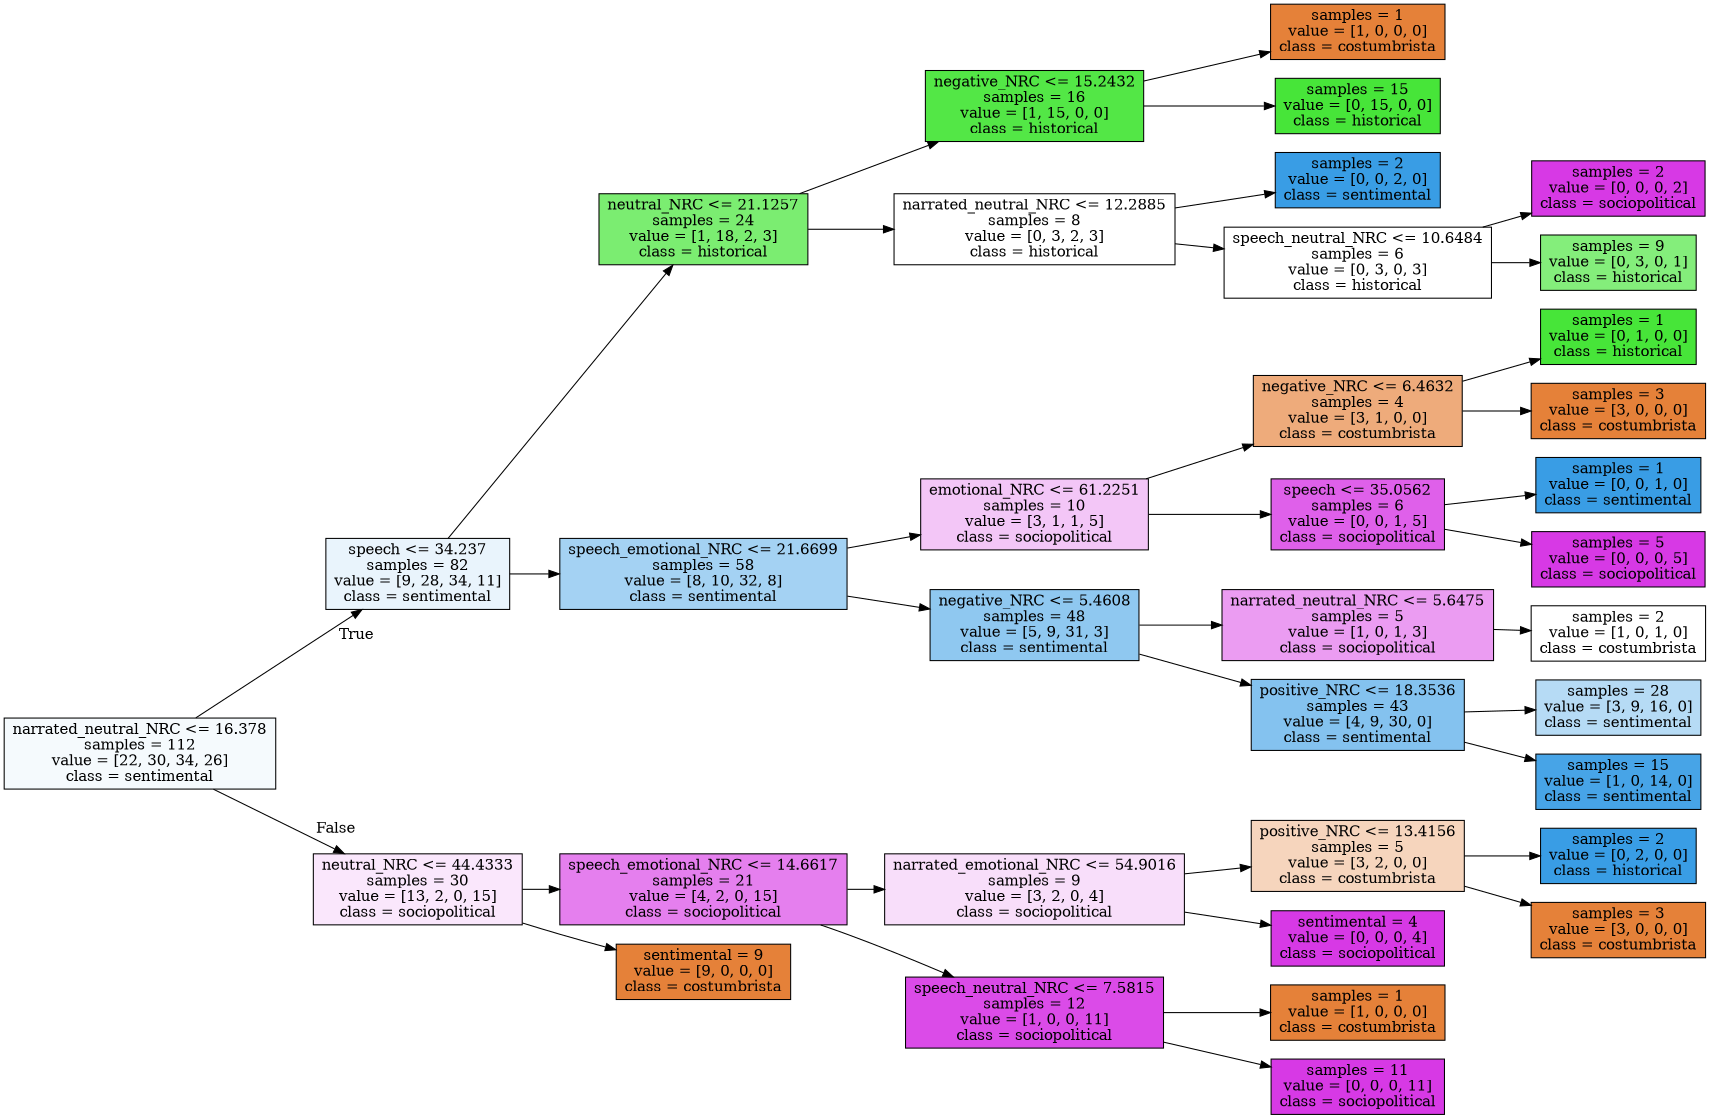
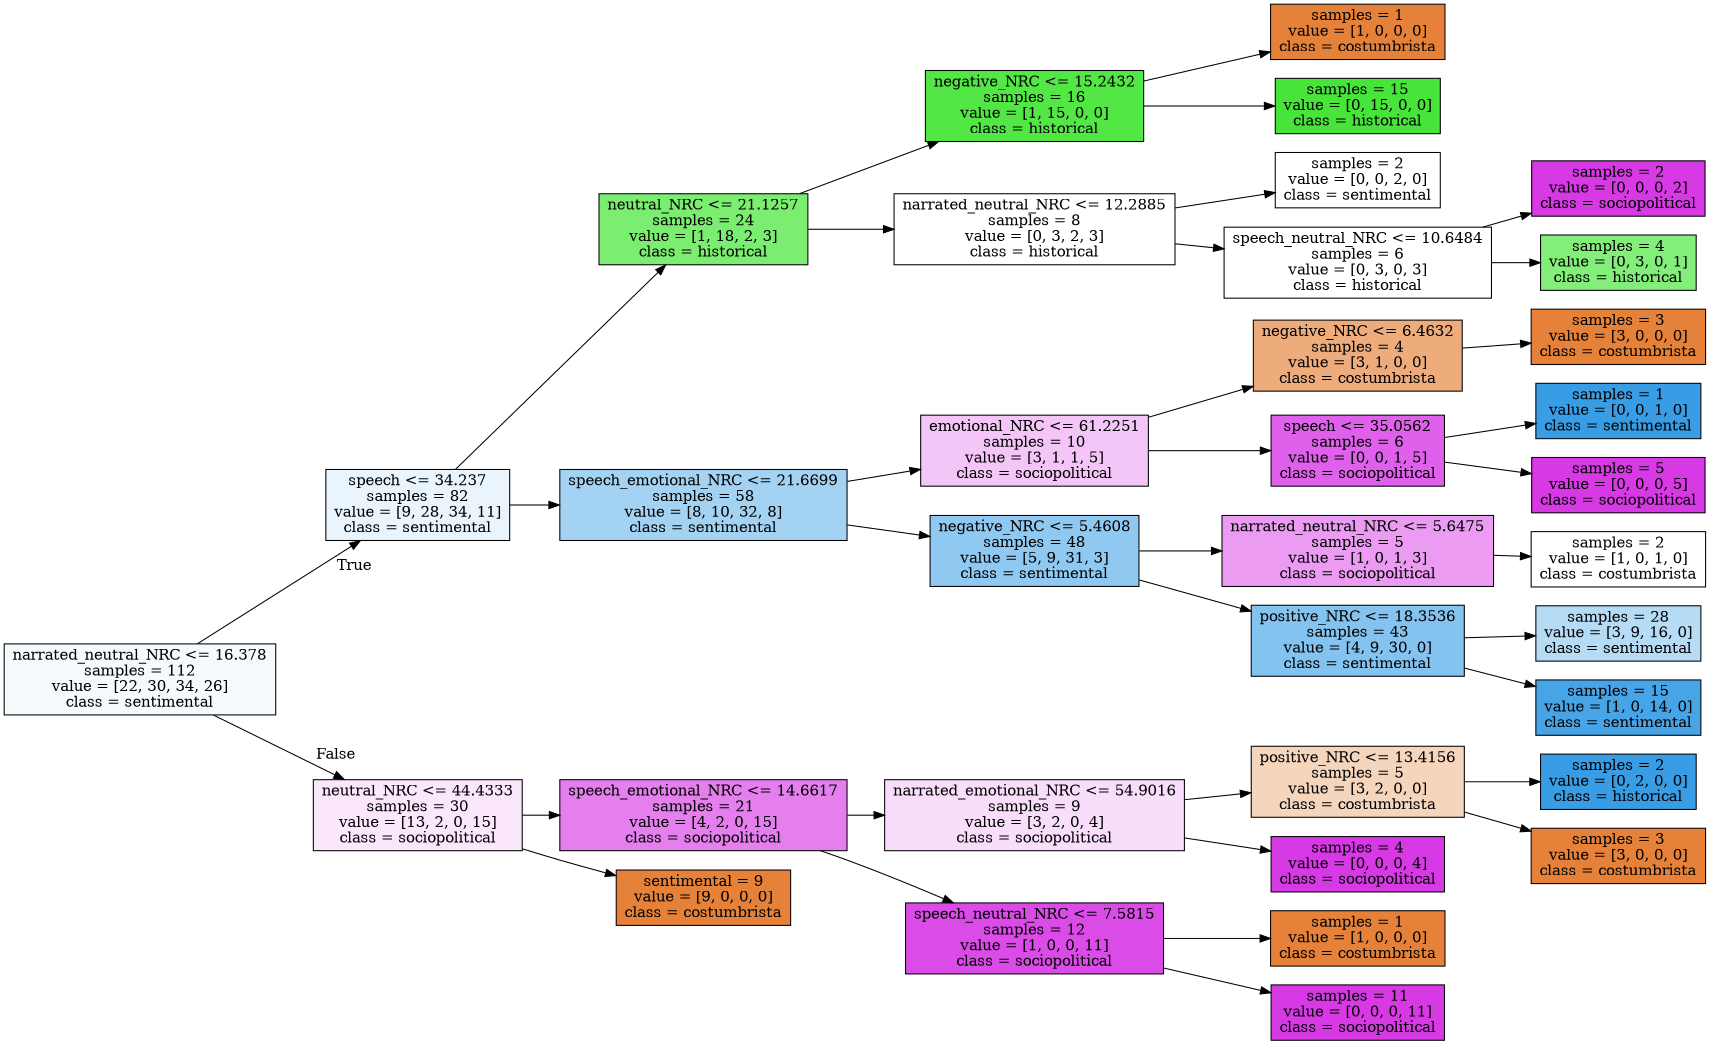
(1358, 180) -> (1358, 180)
(1618, 263) -> (1618, 263)
(1618, 337) -> none
(1358, 938) -> (1358, 864)
